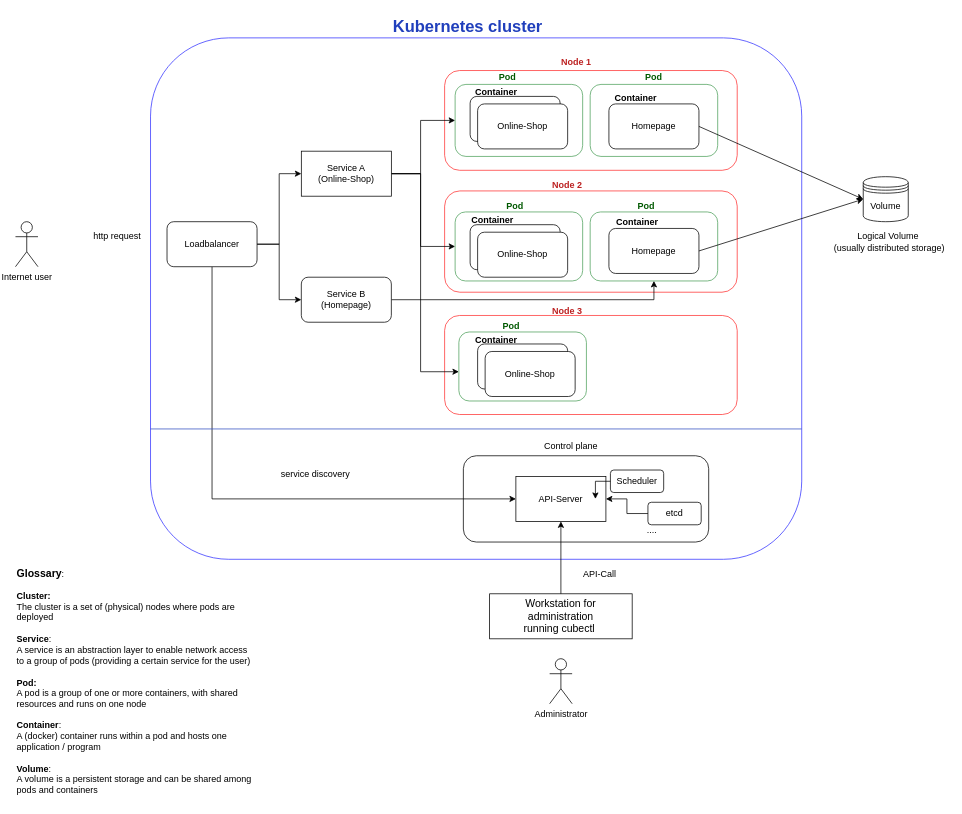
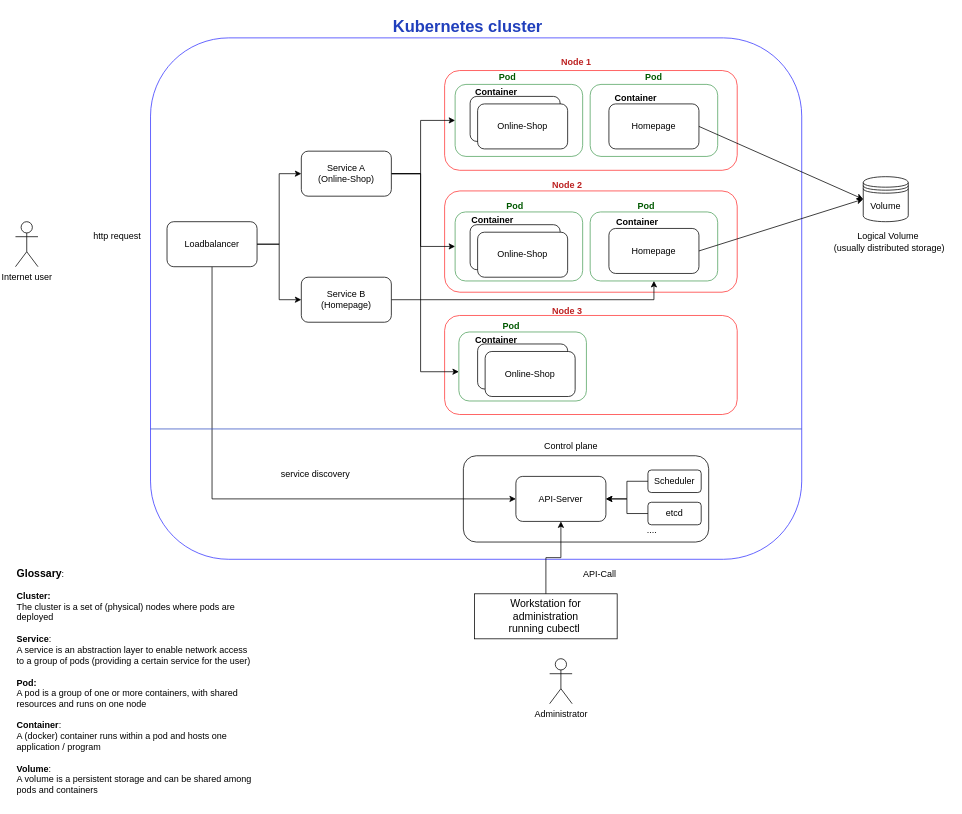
(346, 174) -> (346, 174)
(637, 481) -> (674, 481)
(561, 499) -> (561, 499)
(561, 616) -> (546, 616)
